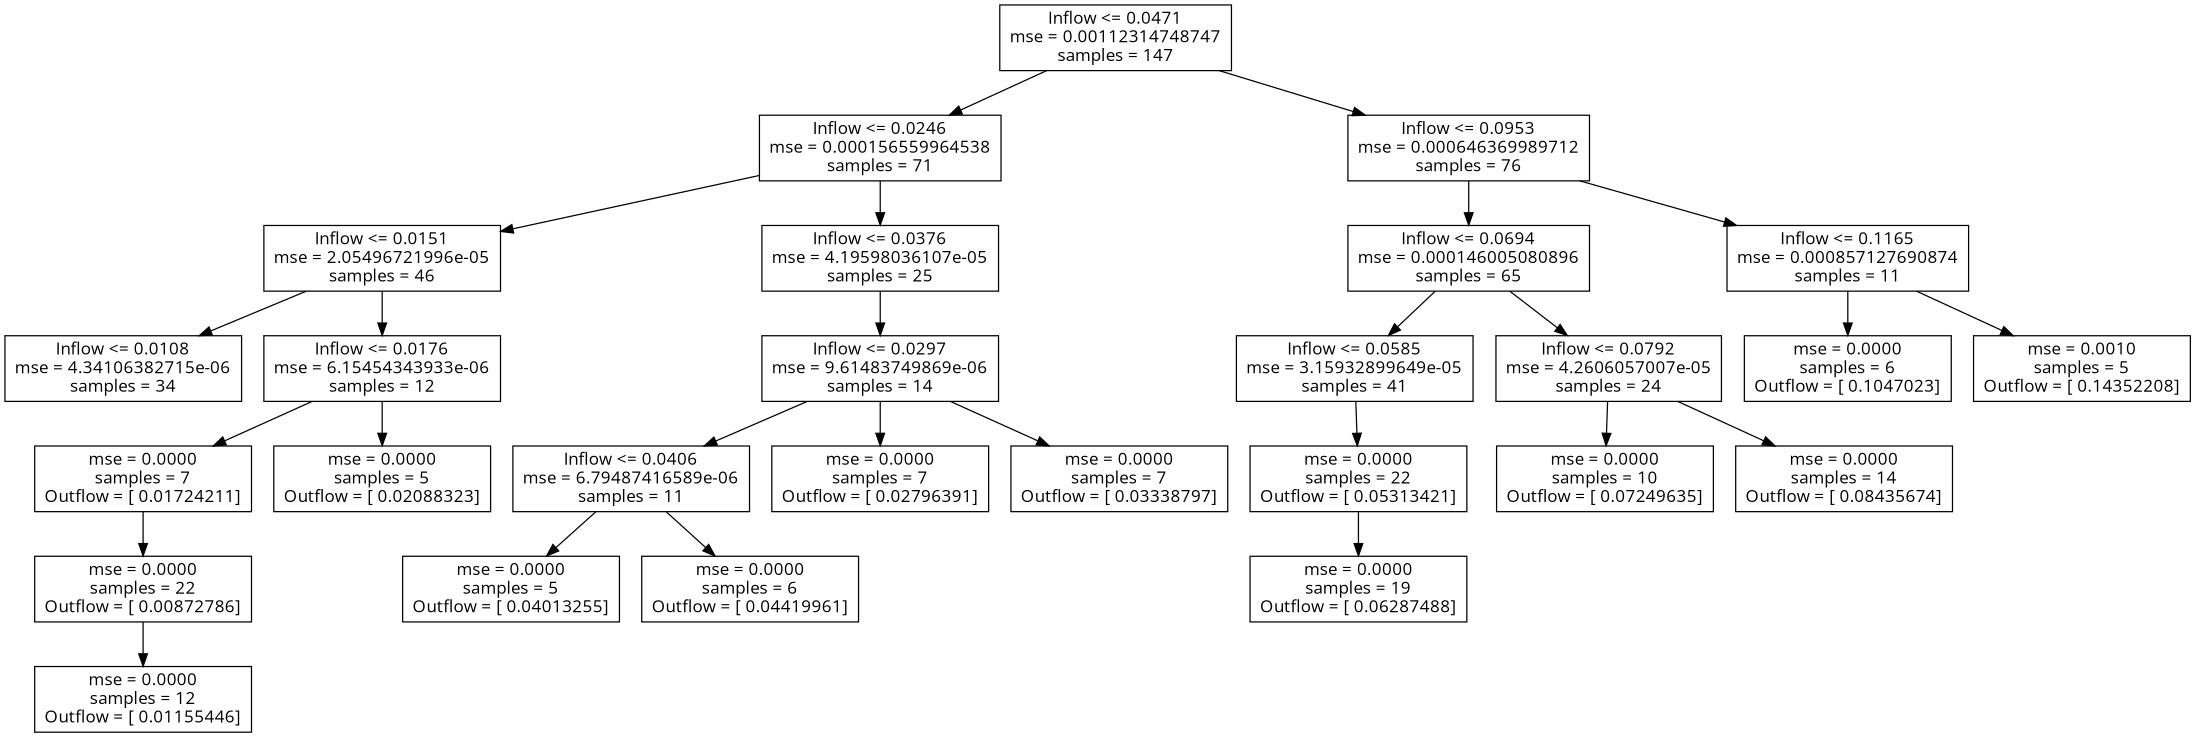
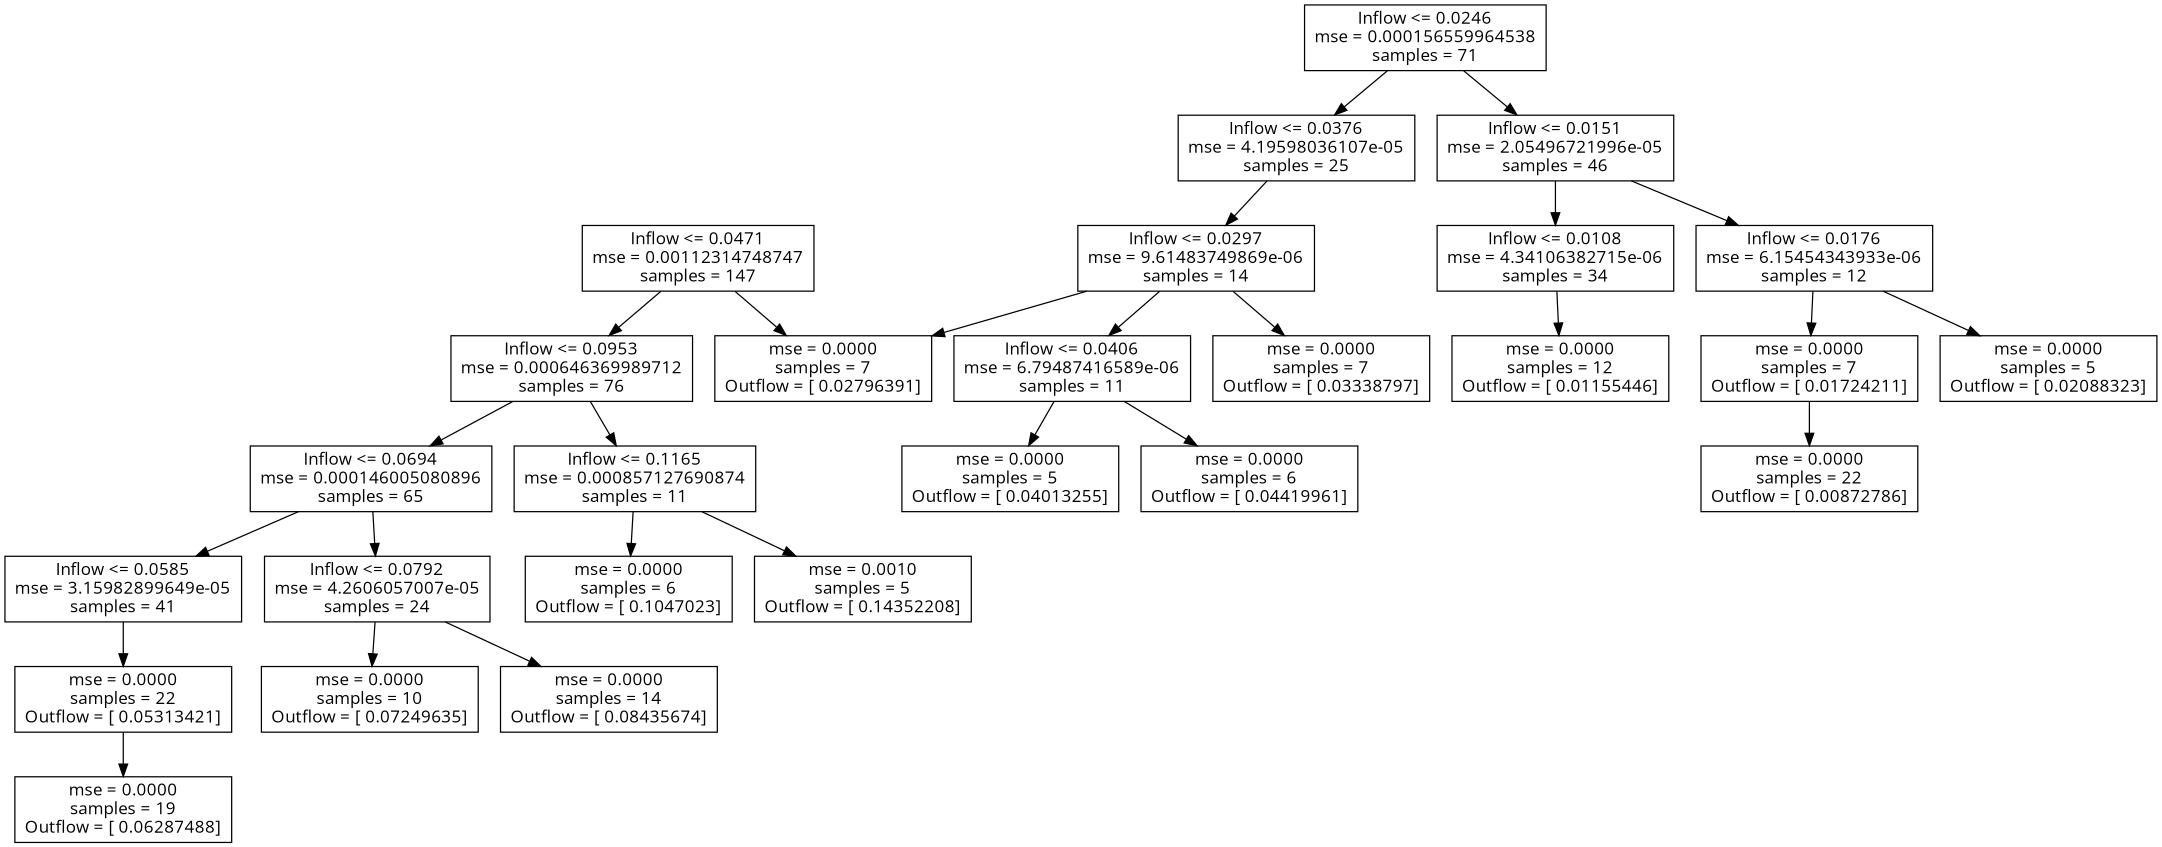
(1004, 90) -> (756, 309)
(1355, 369) -> (123, 589)
(143, 638) -> (1558, 307)
